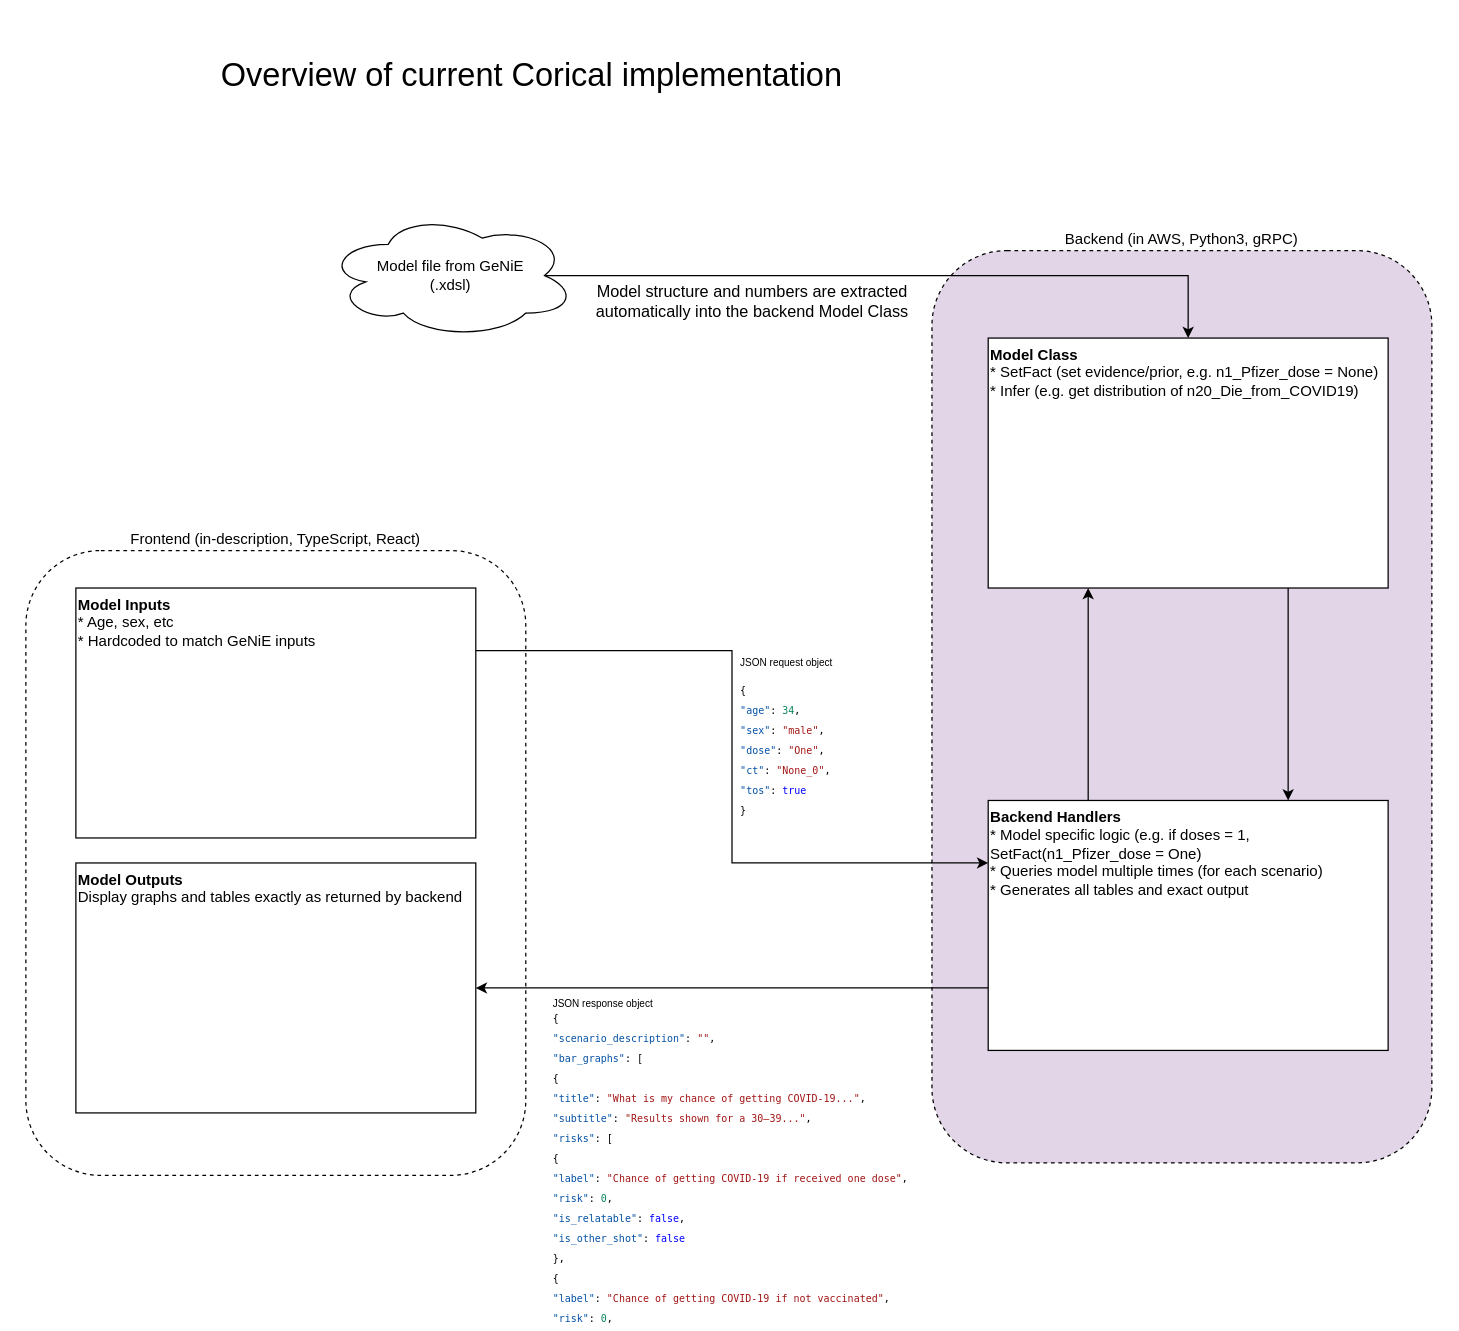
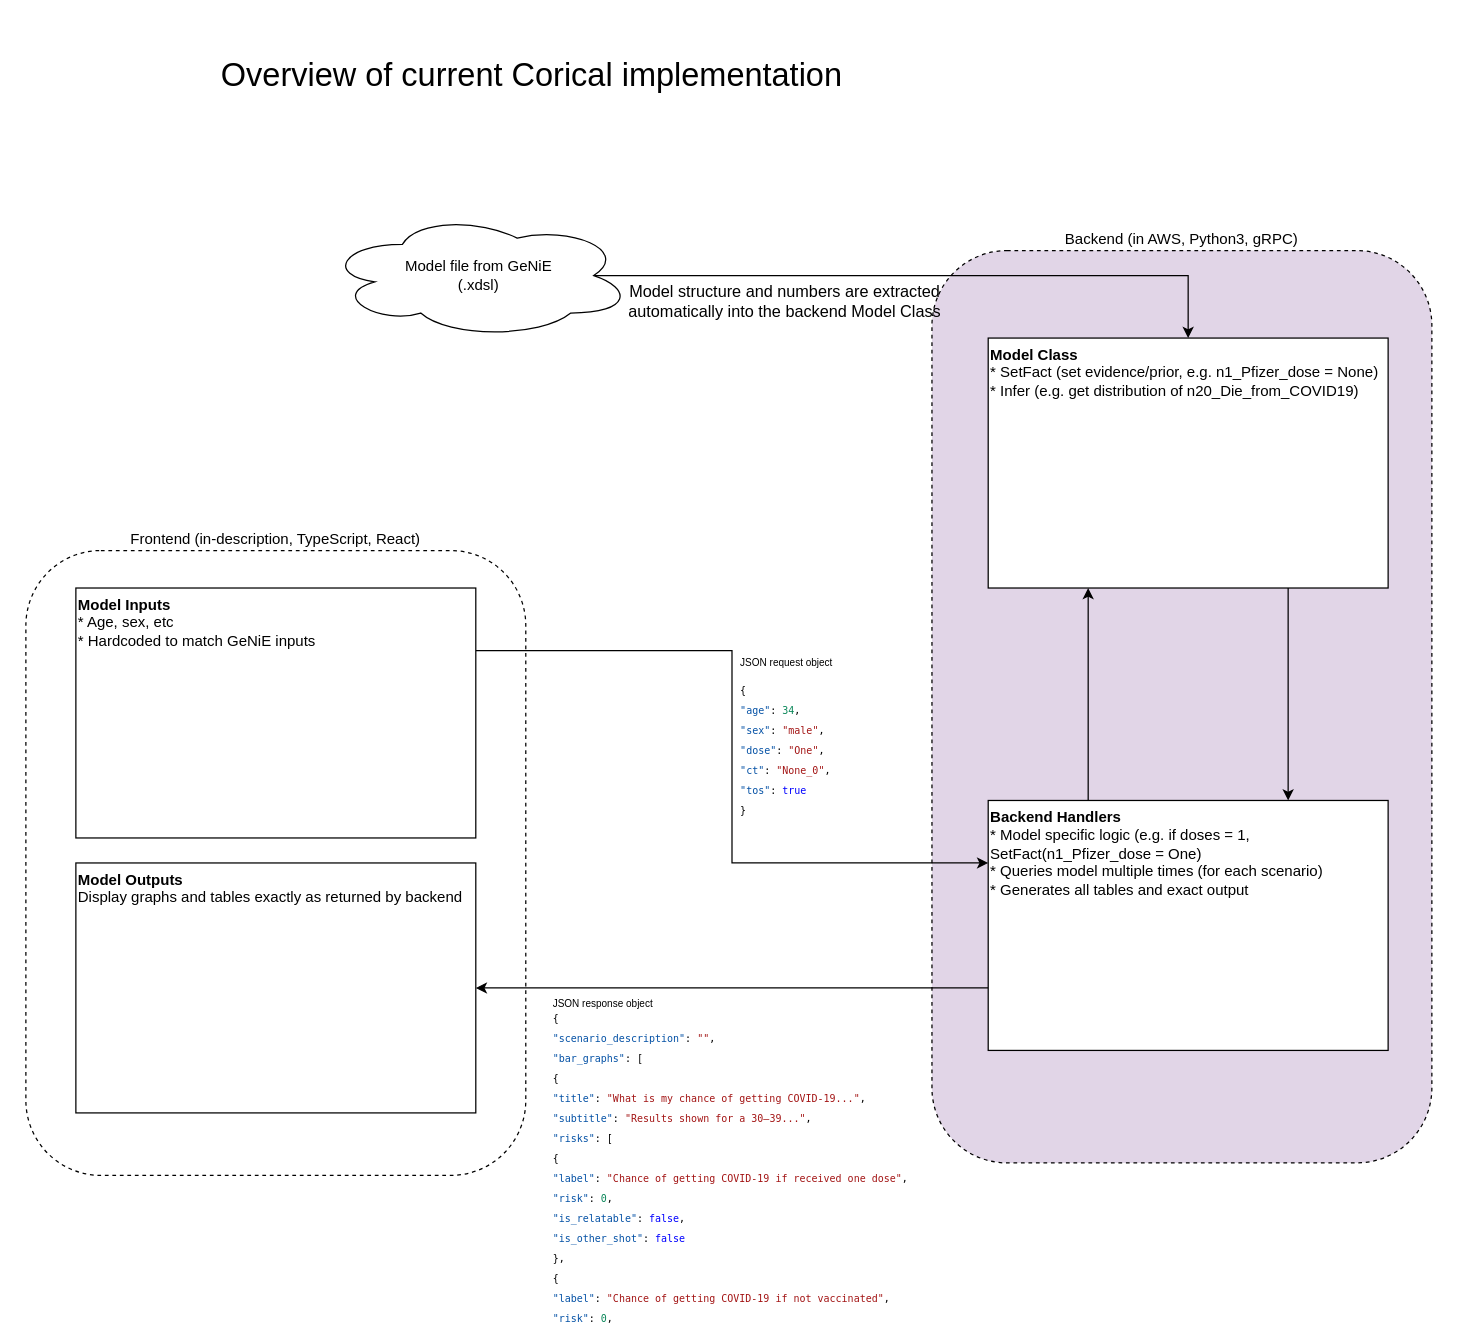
(451, 276) -> (479, 276)
